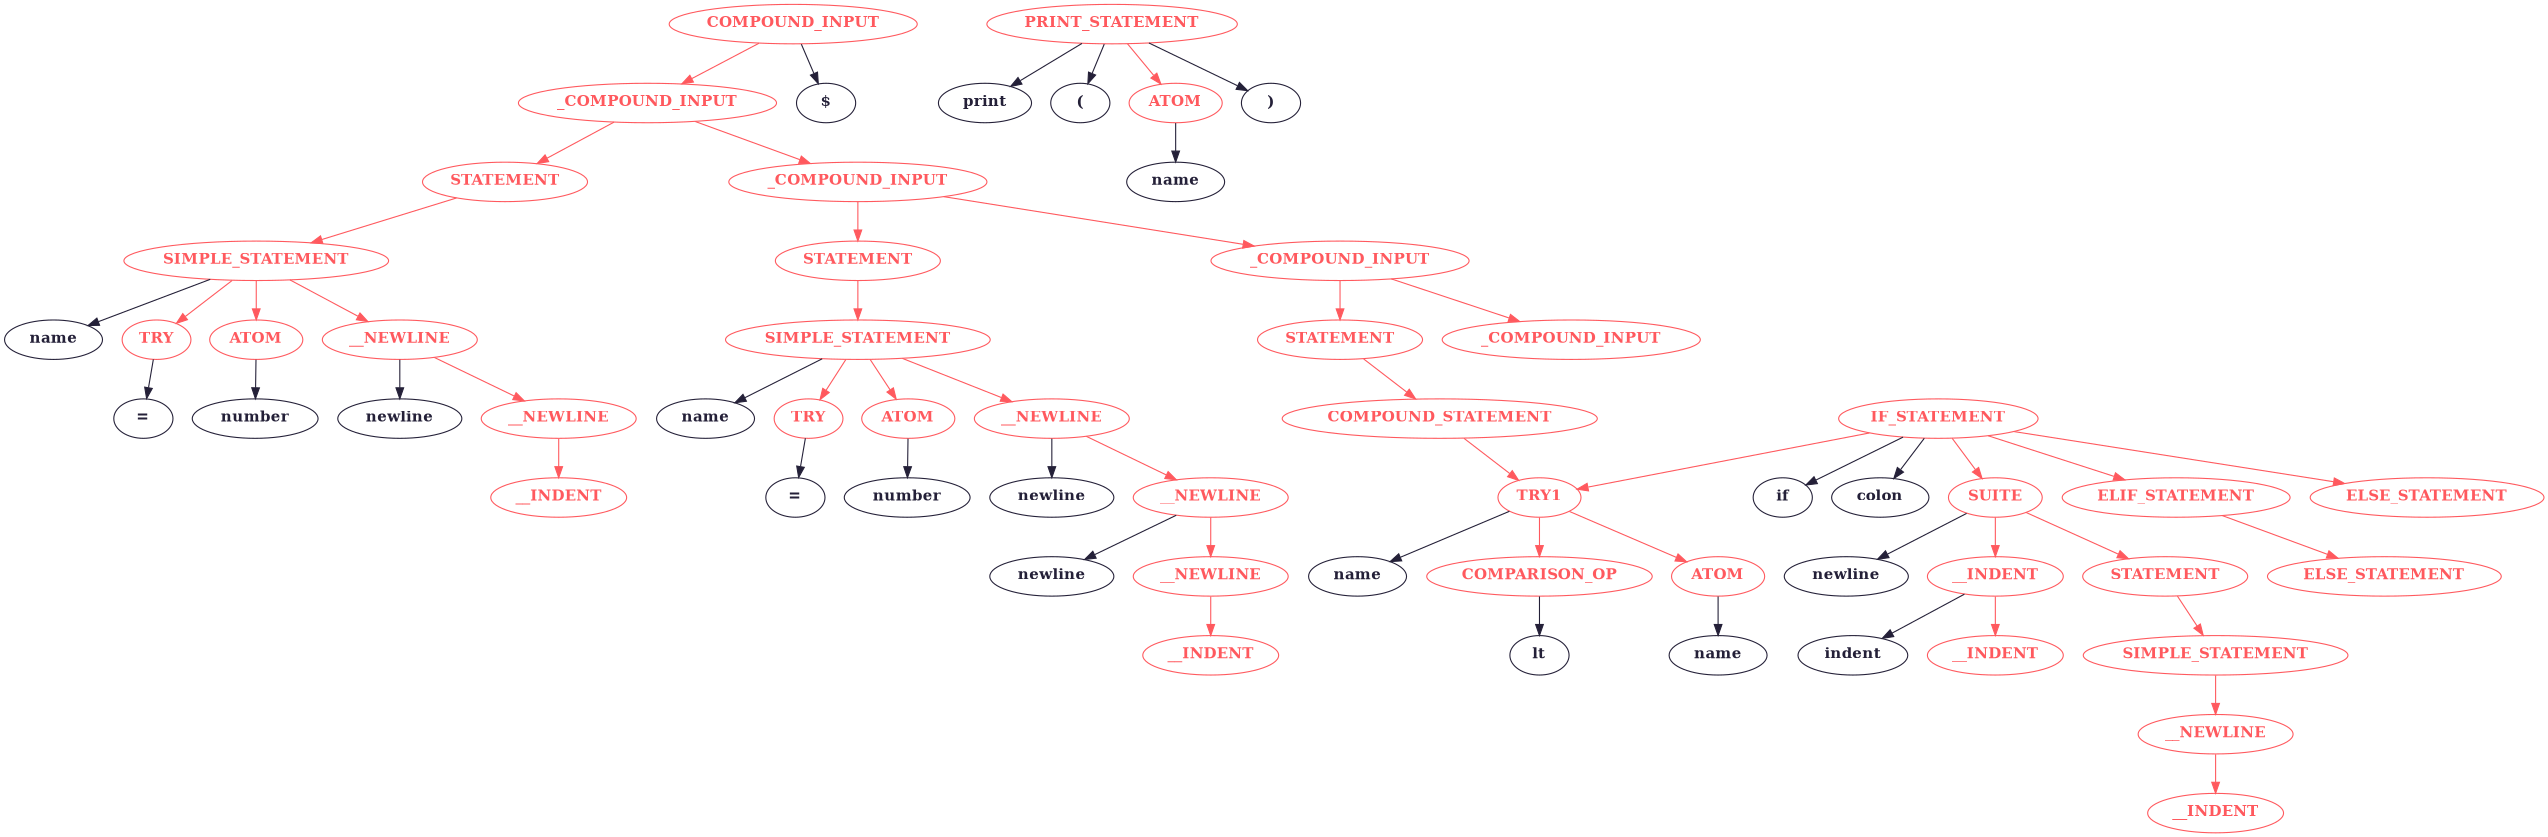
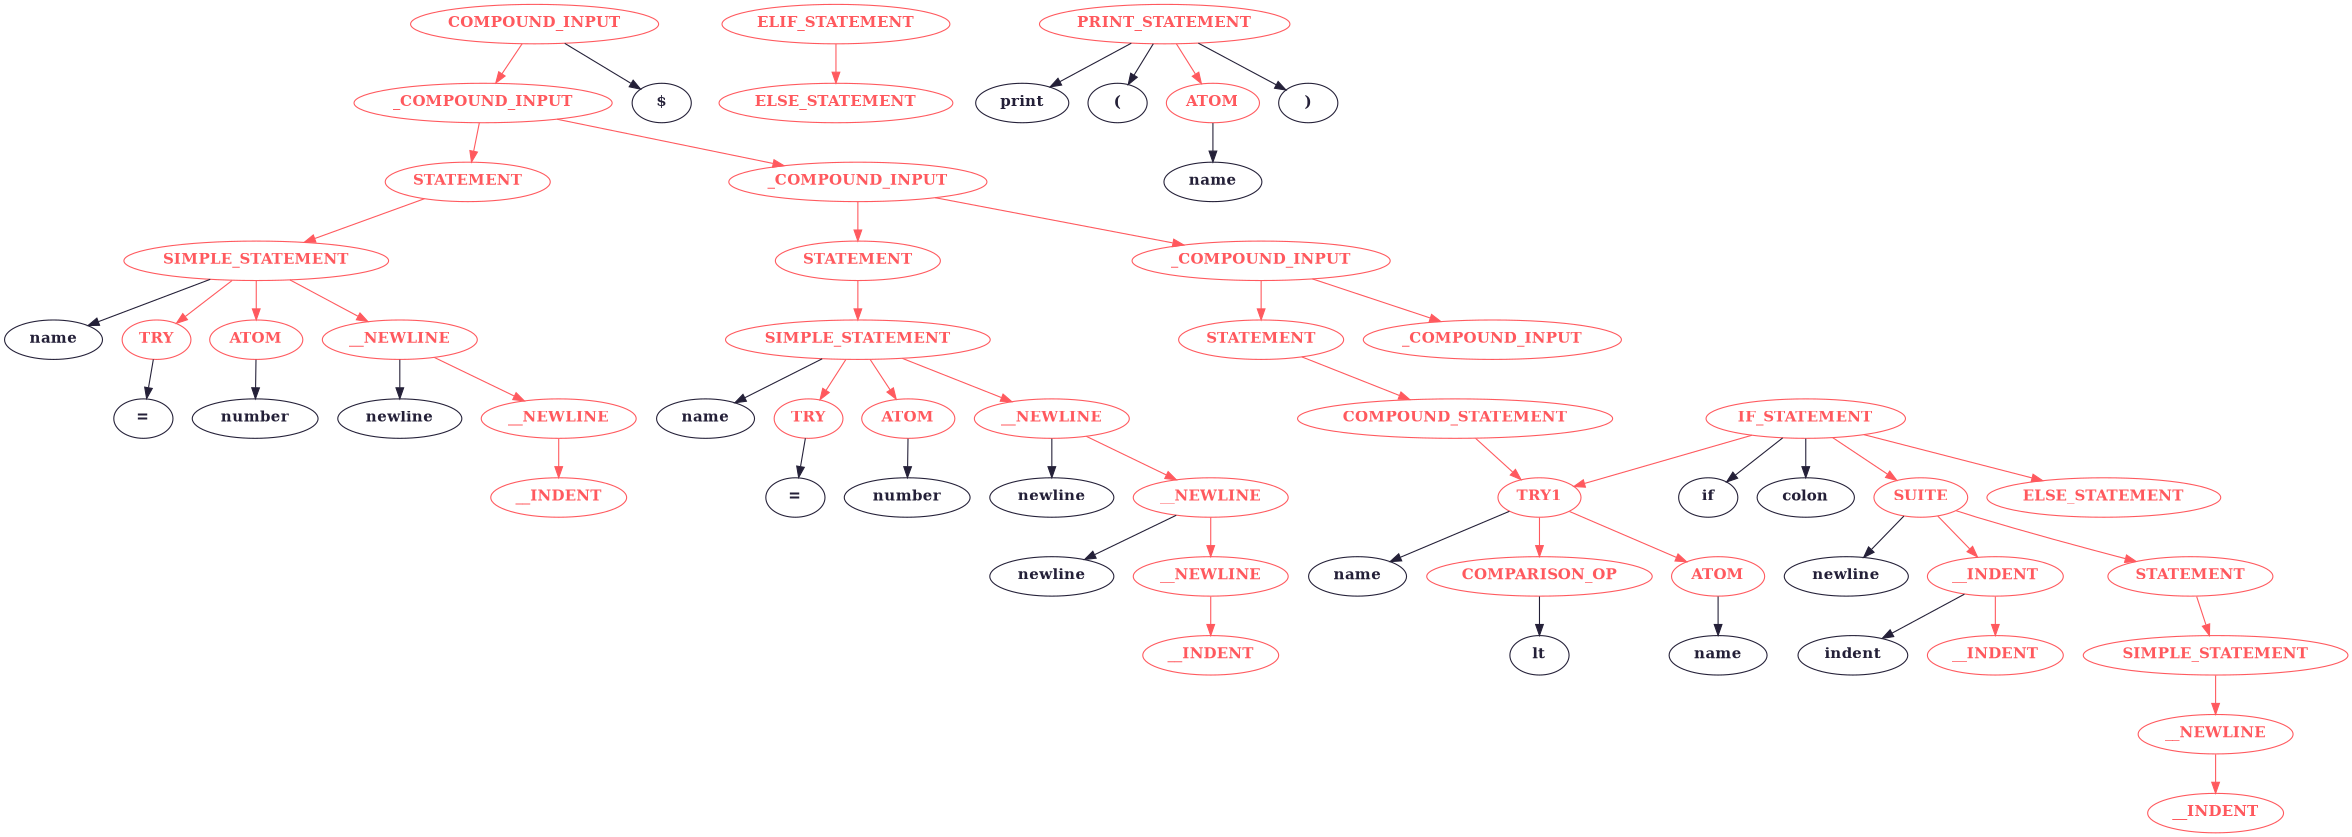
(2051, 456) -> none
